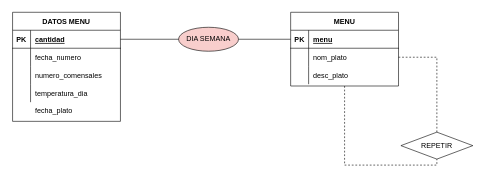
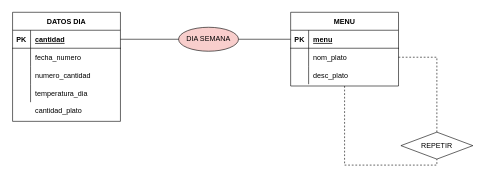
(66, 22) -> (66, 22)
(68, 76) -> (64, 76)
(56, 111) -> (61, 111)
